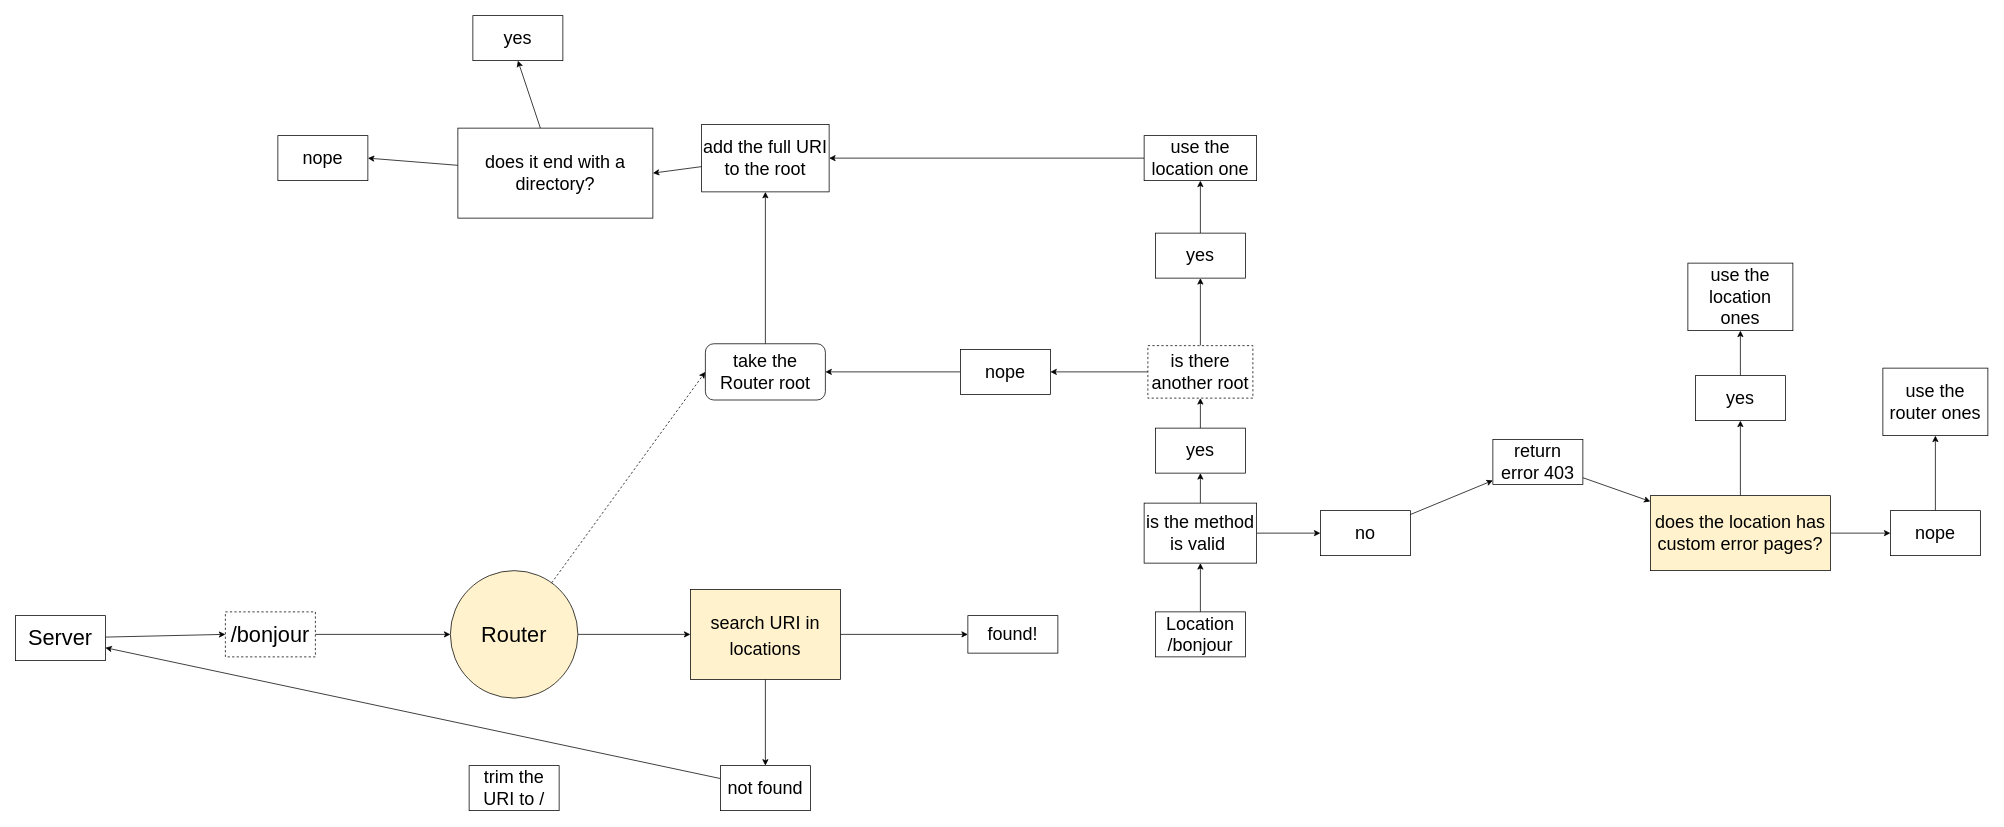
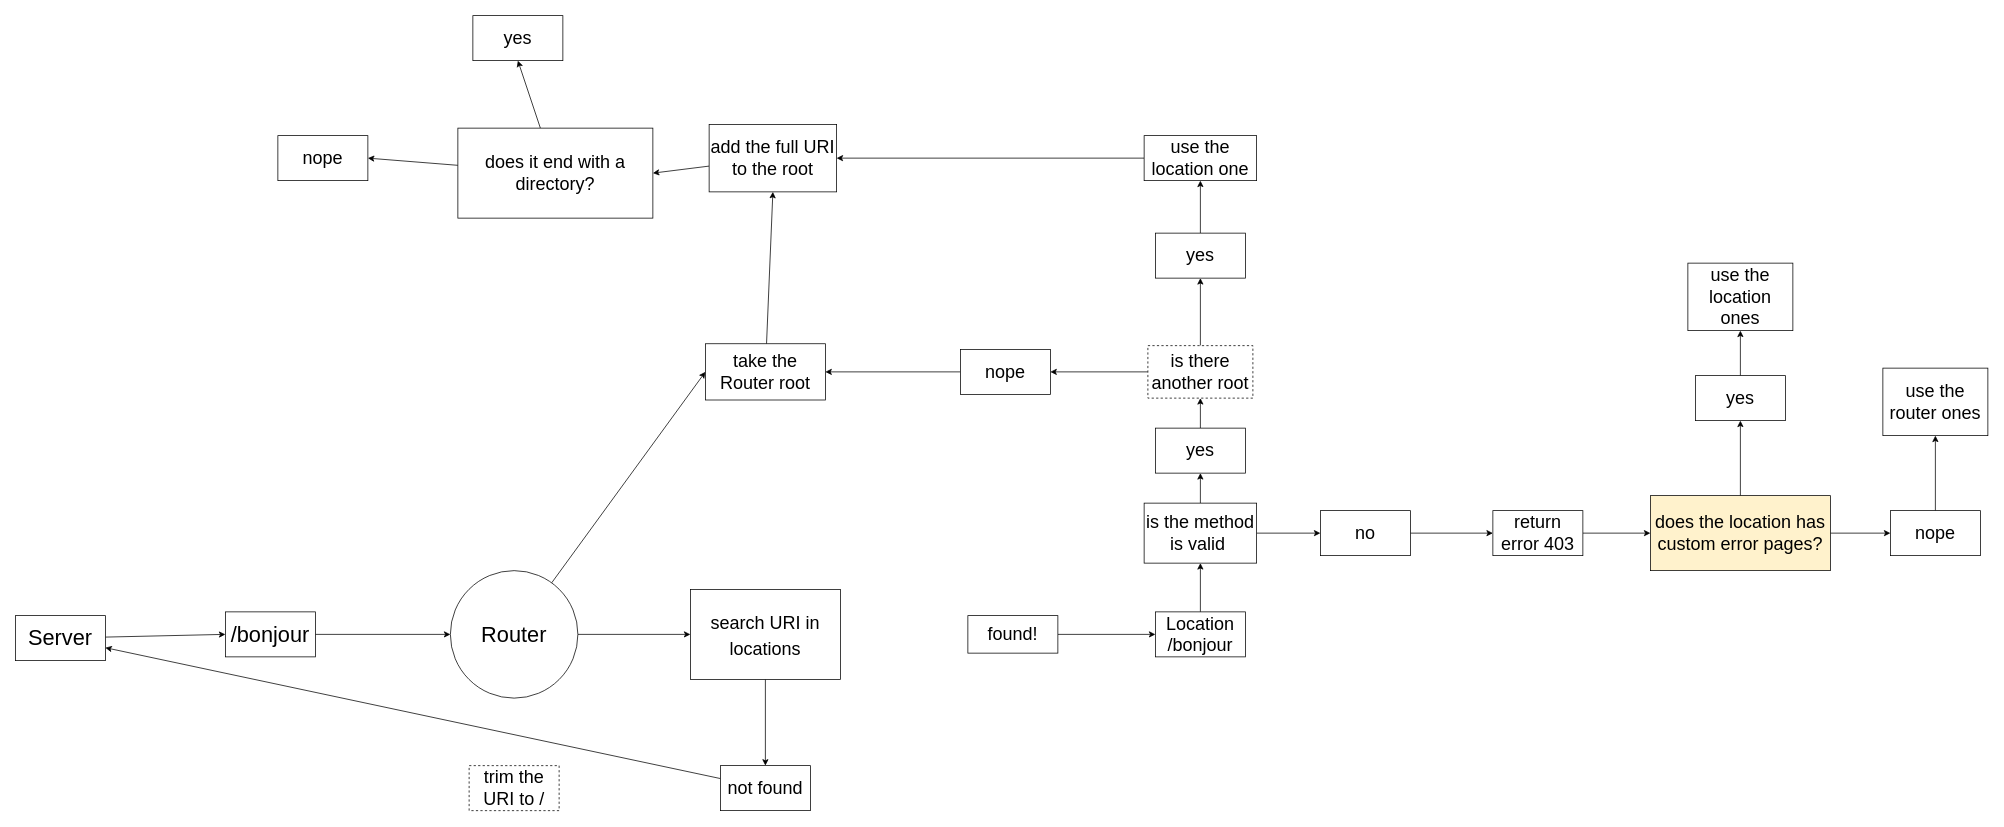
(765, 158) -> (773, 158)
(765, 372) -> (765, 372)
(1538, 462) -> (1538, 533)
(627, 480) -> (627, 480)
(270, 634) -> (270, 634)
(514, 634) -> (514, 634)
(765, 634) -> (765, 634)
(902, 634) -> none
none -> (1104, 634)
(514, 788) -> (514, 788)
